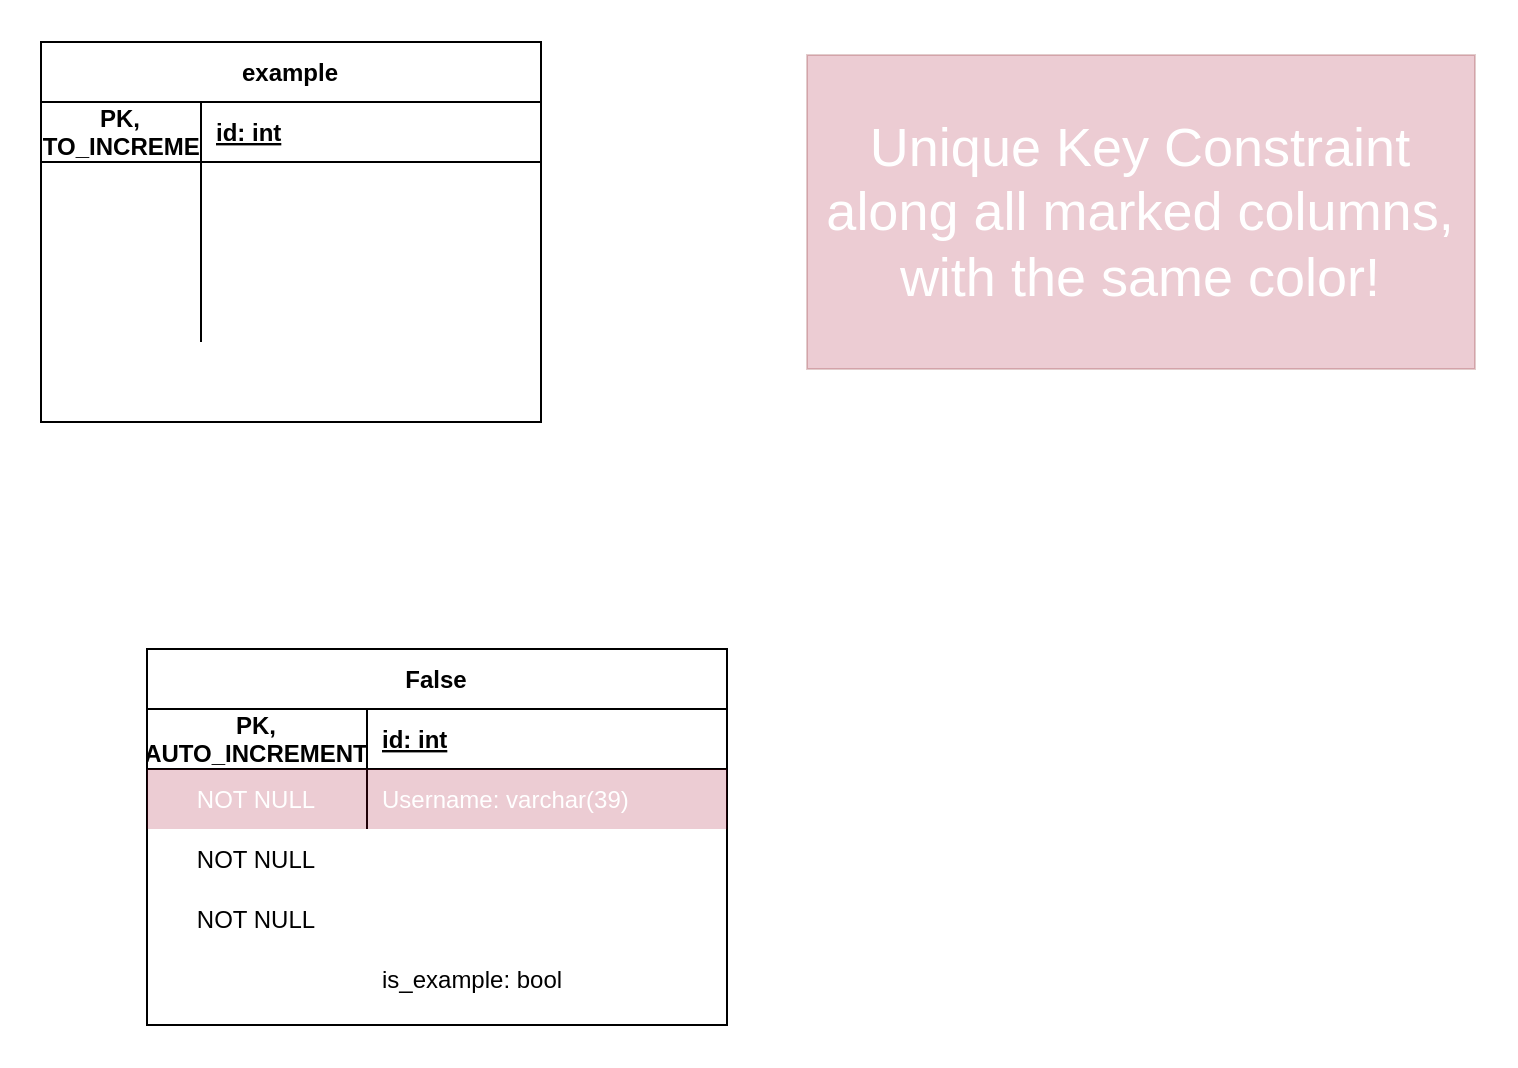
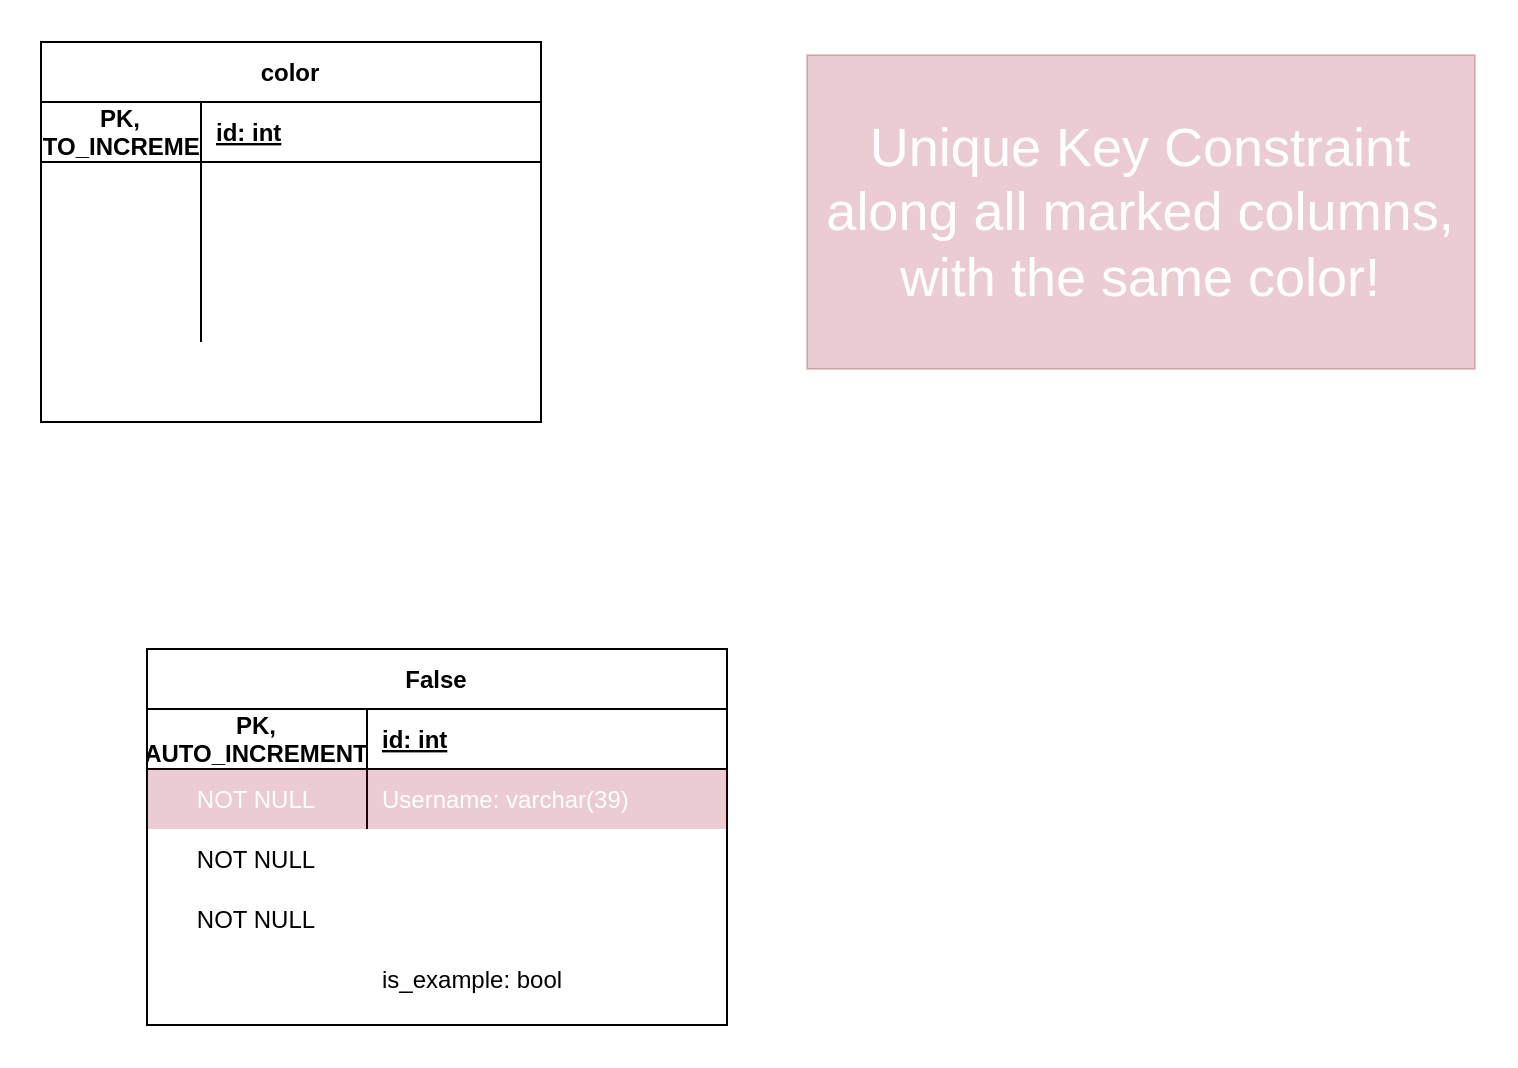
(290, 73) -> (290, 73)
